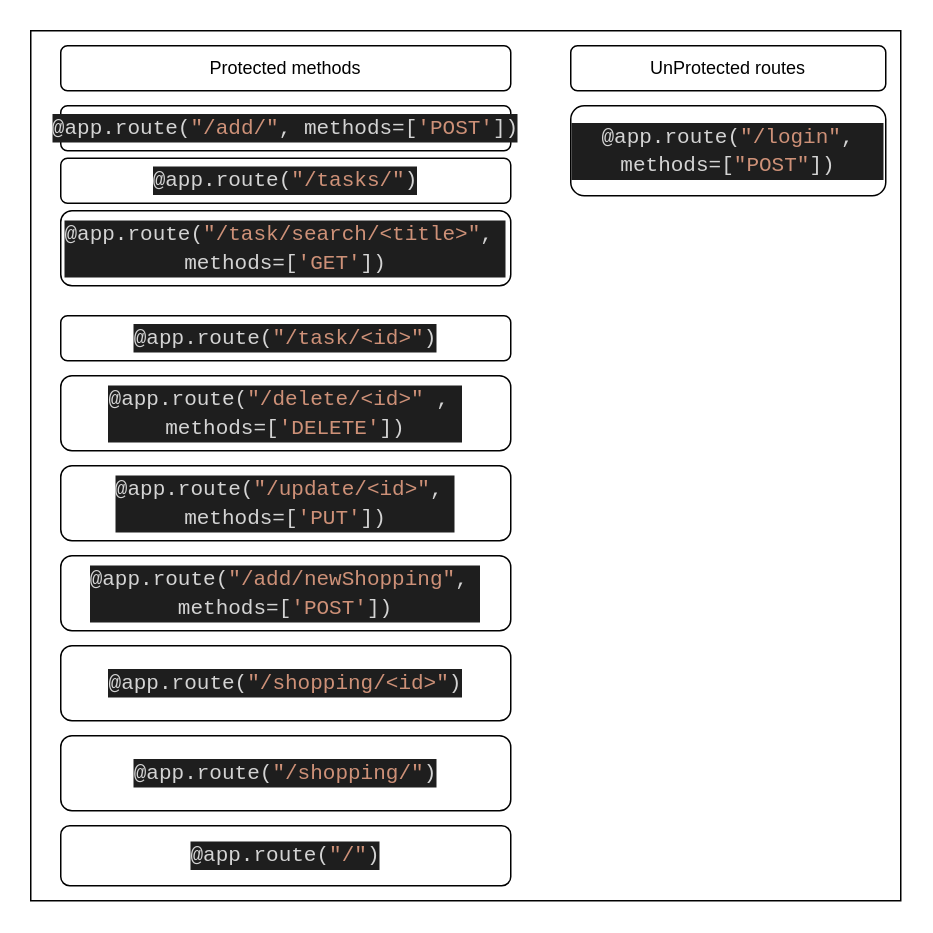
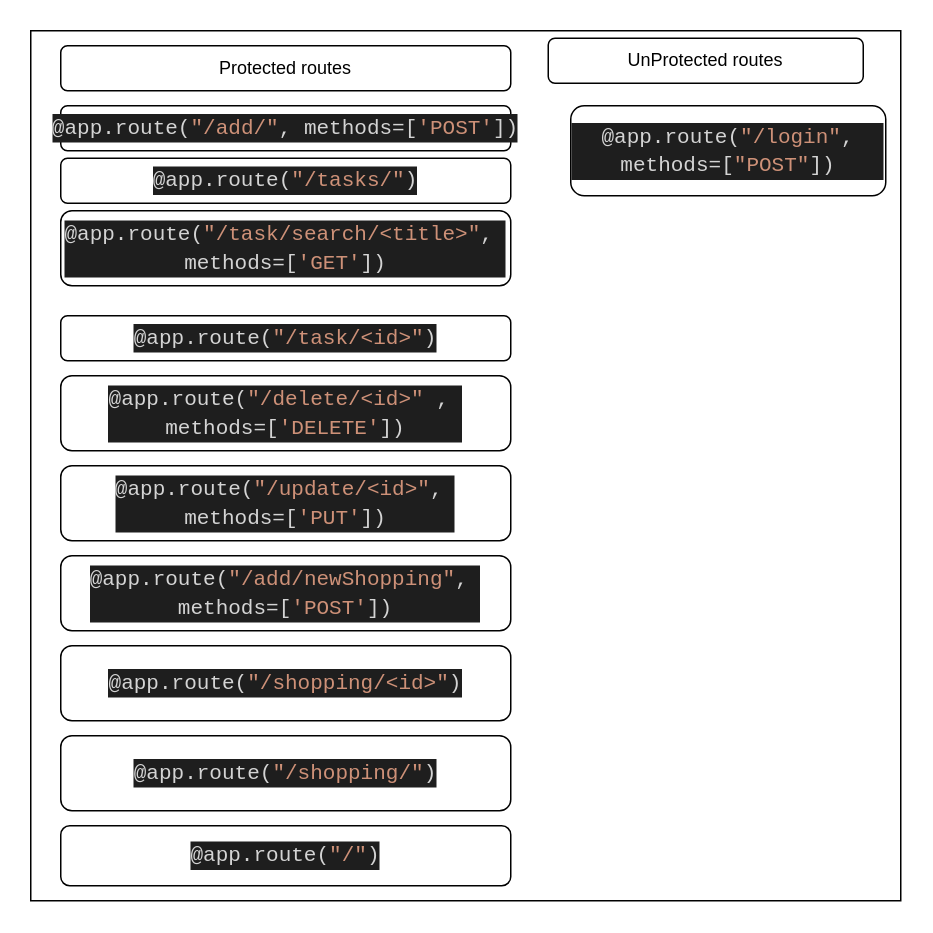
(286, 68) -> (286, 68)
(728, 68) -> (706, 61)
